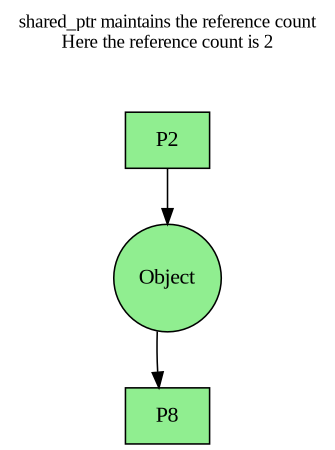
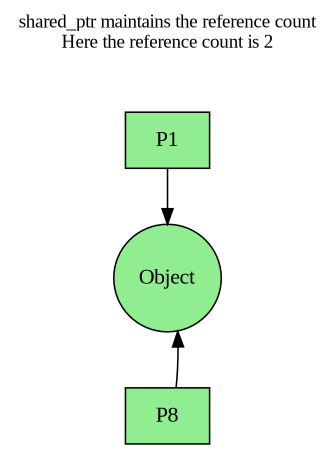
(168, 140) -> (168, 140)
(157, 352) -> (178, 367)
